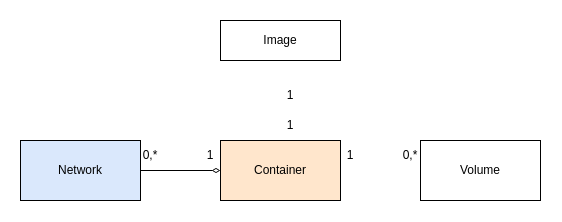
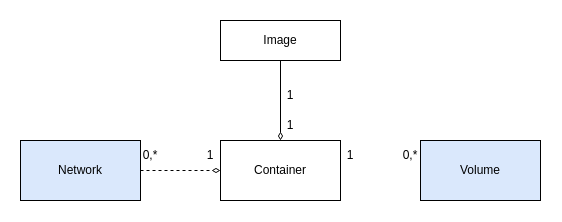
none -> (281, 97)
(177, 171) -> (177, 171)
(281, 171) -> (281, 171)
(481, 171) -> (481, 171)
